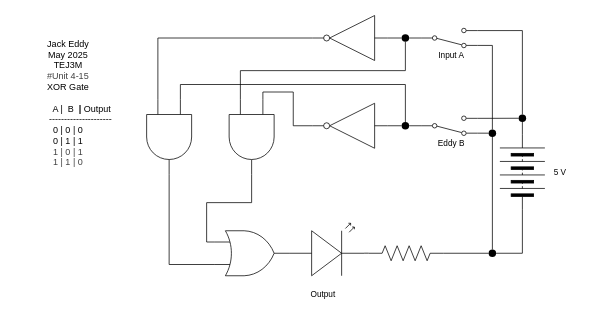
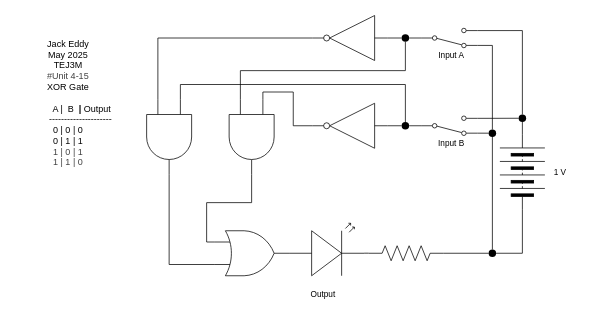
(452, 143) -> (452, 143)
(560, 172) -> (560, 172)
